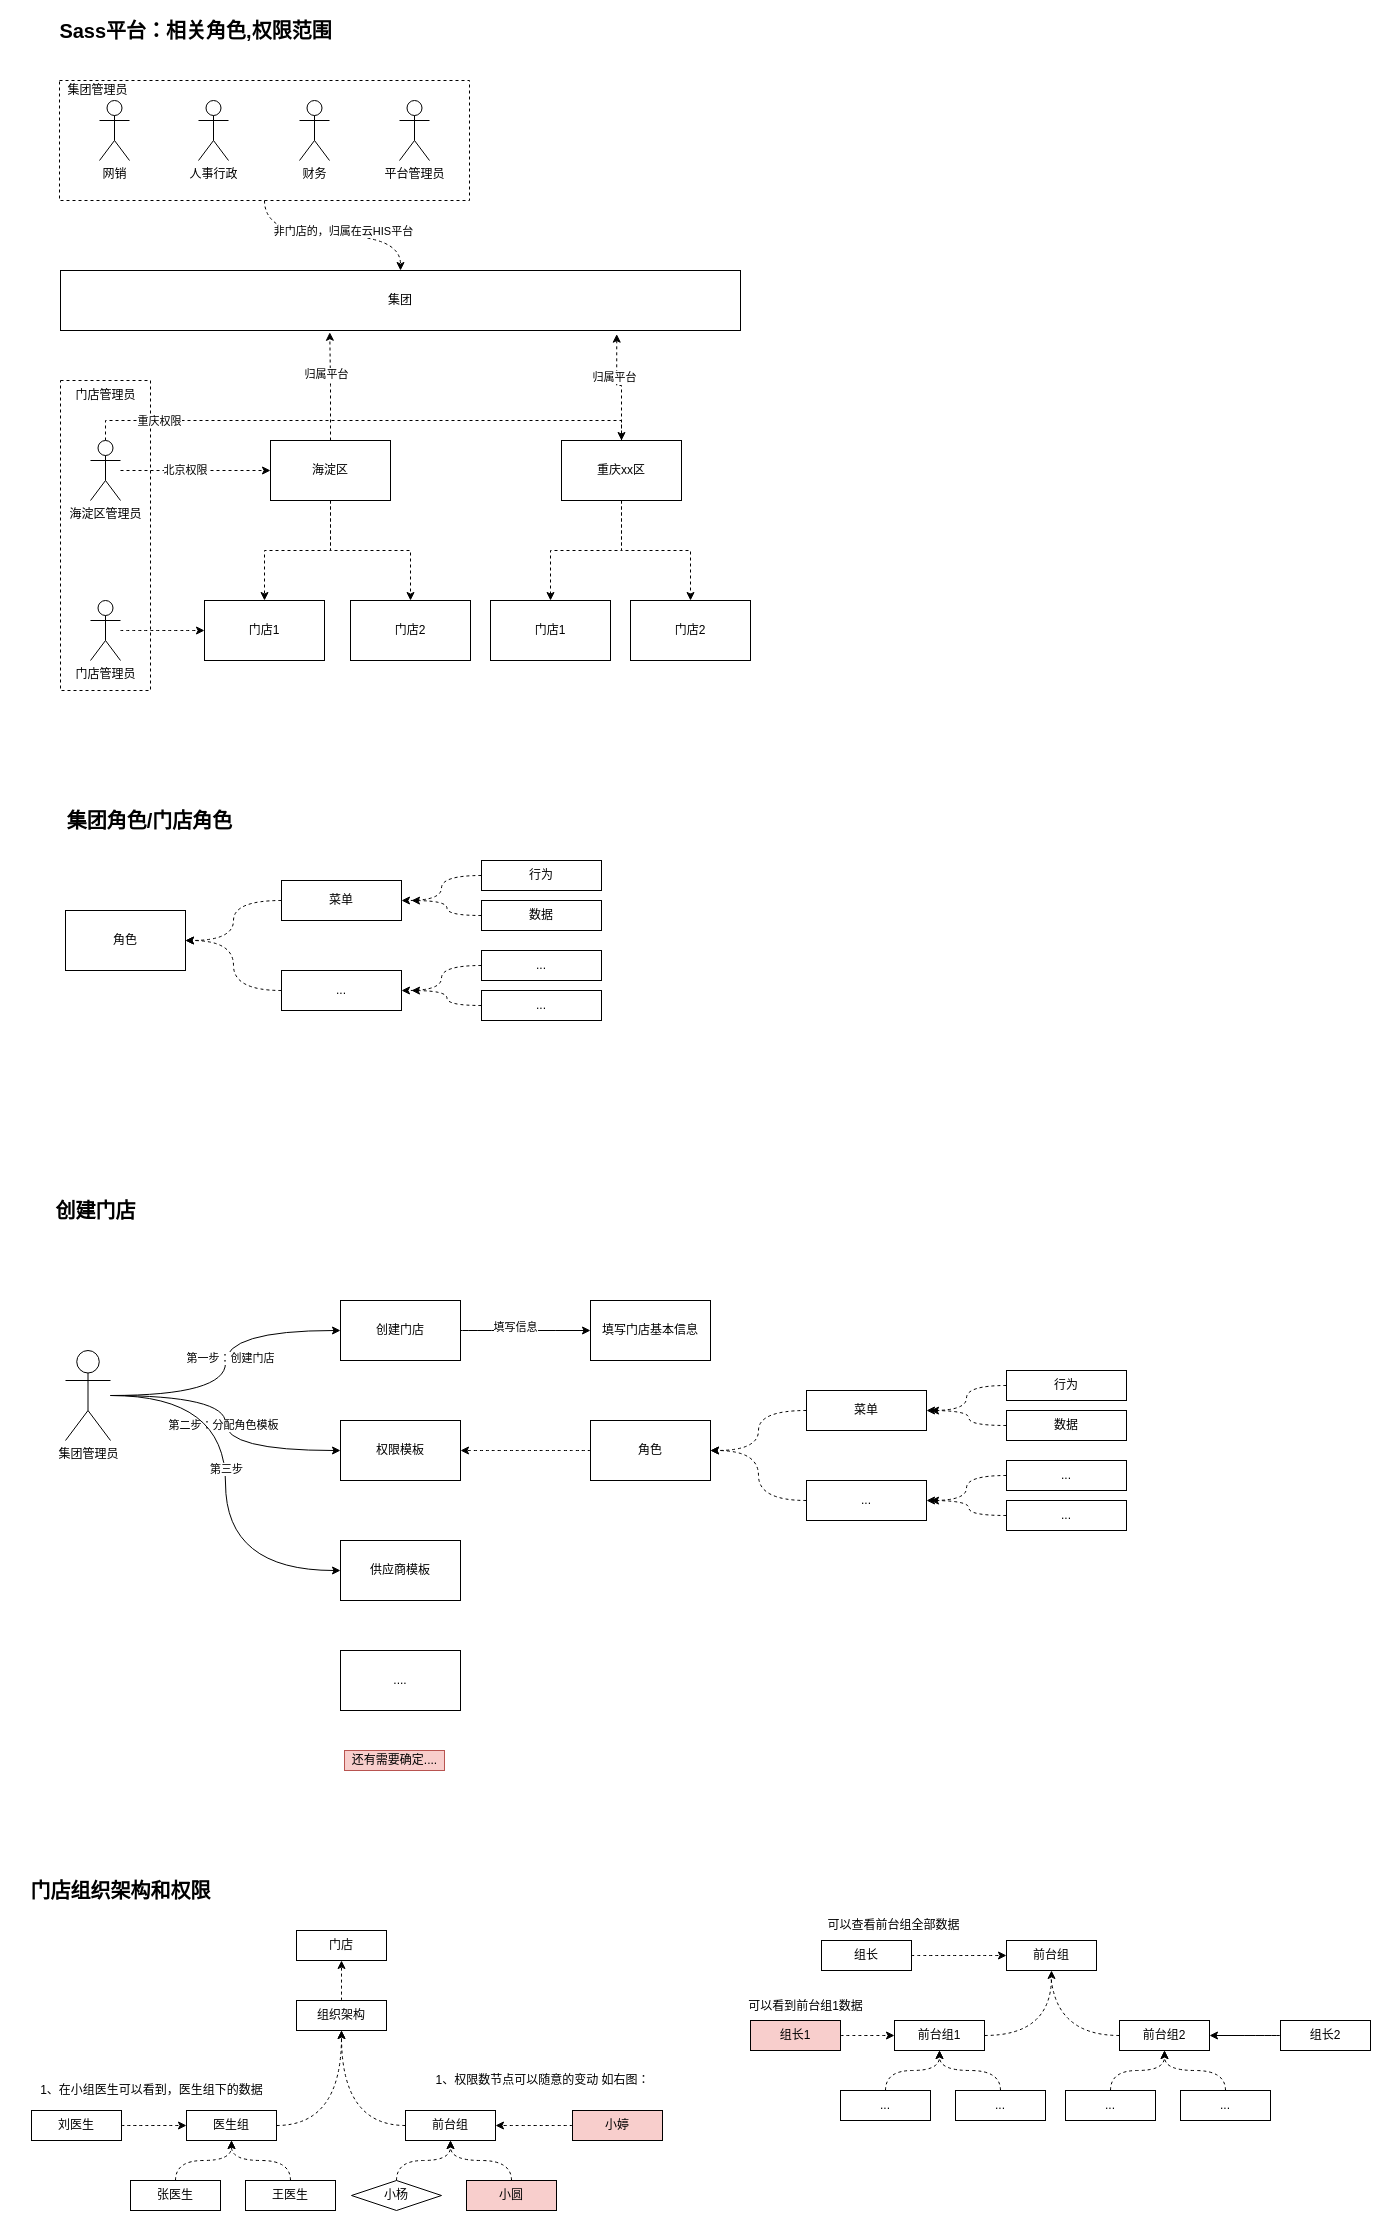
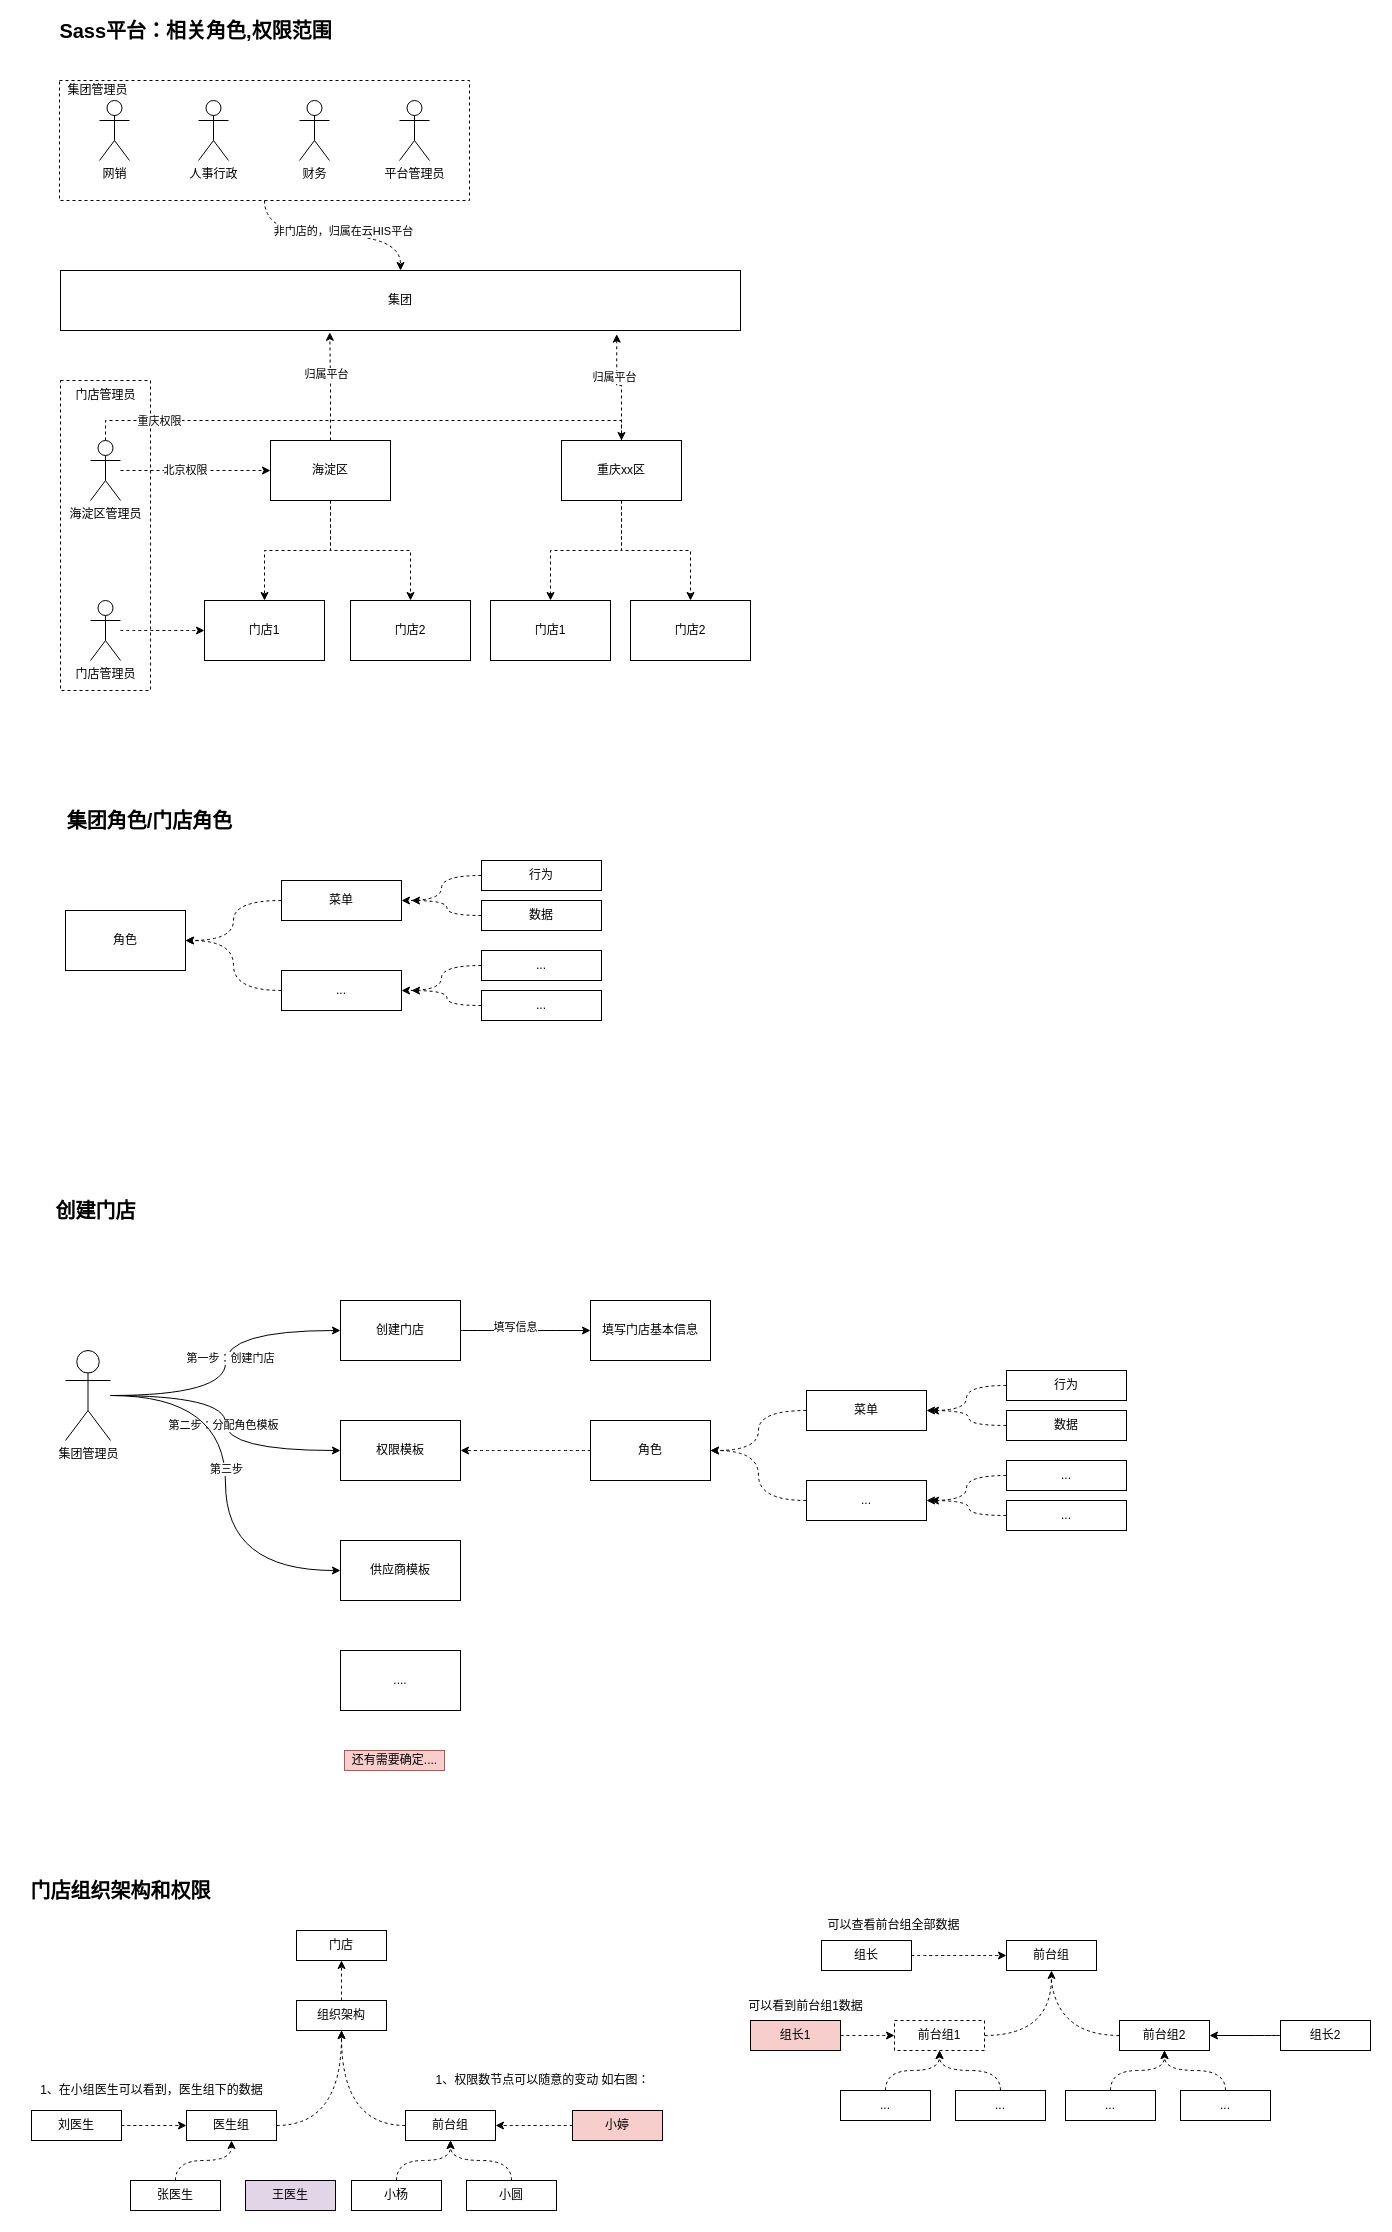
(940, 2036) -> (940, 2036)
(265, 2161) -> none
(291, 2196) -> (291, 2196)
(397, 2196) -> (397, 2196)
(512, 2196) -> (512, 2196)
